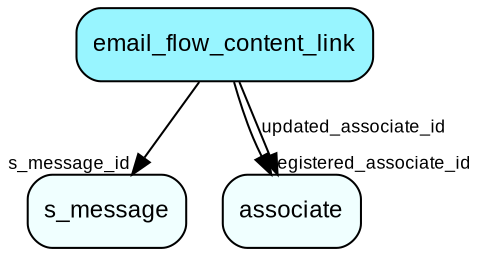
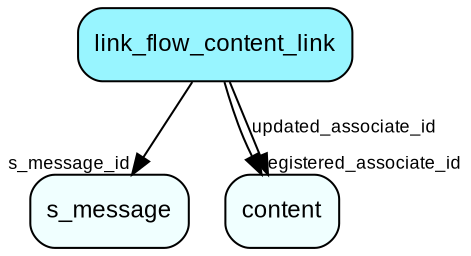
(225, 45) -> (215, 45)
(292, 211) -> (282, 211)
